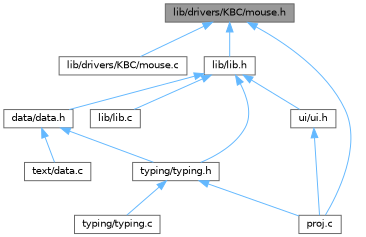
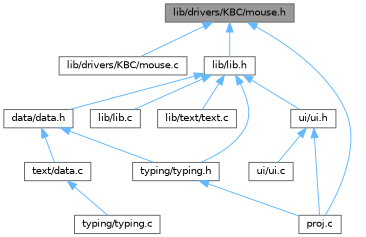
none -> (197, 119)
none -> (271, 172)
(143, 201) -> (91, 201)
